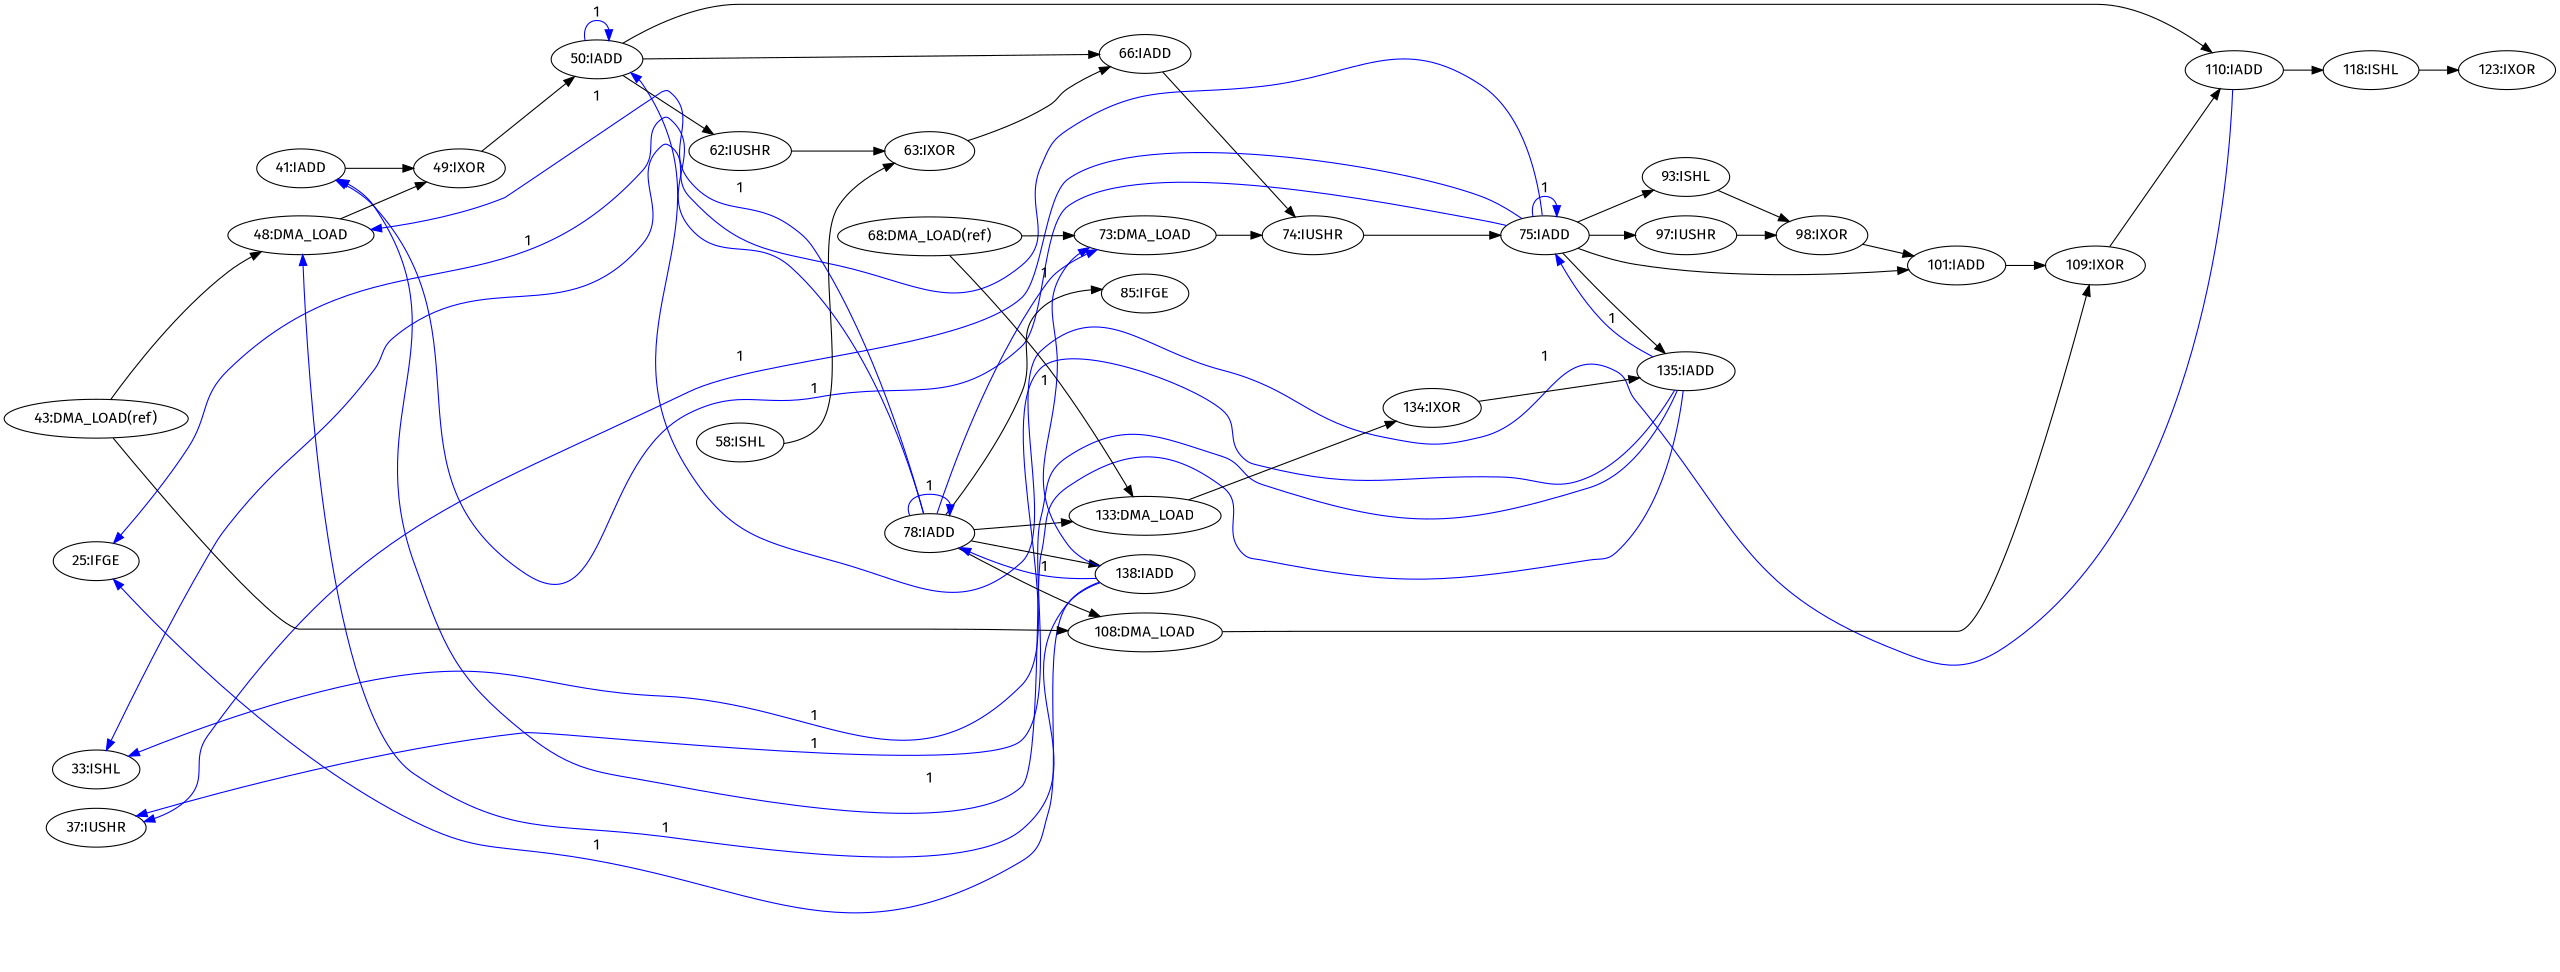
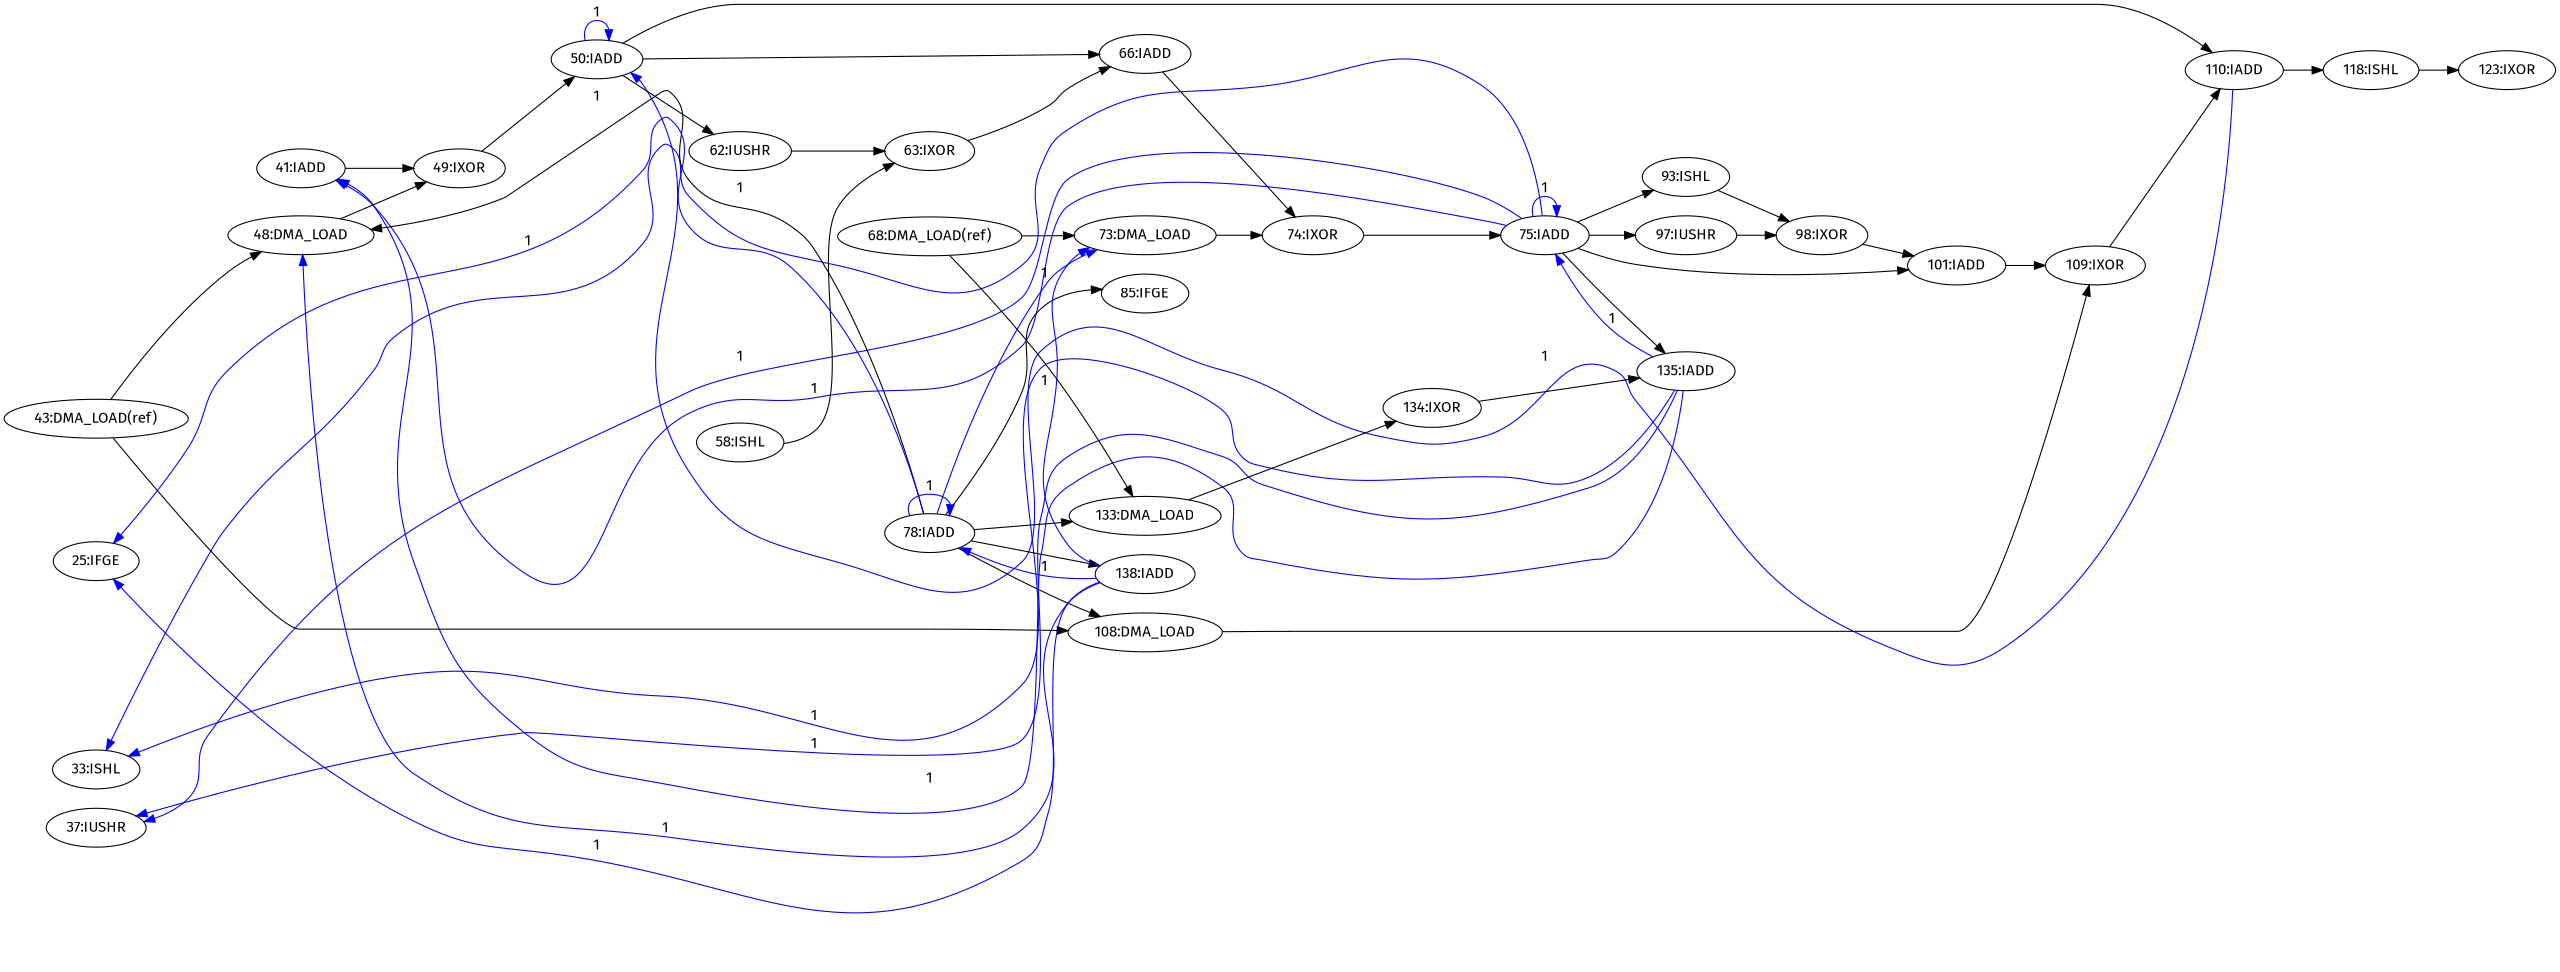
(694, 186) -> (694, 186)
(1313, 235) -> (1313, 235)
